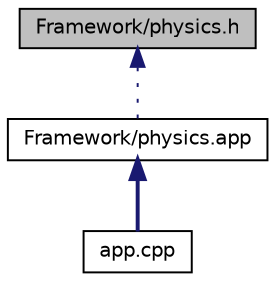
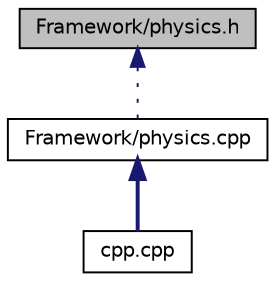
(138, 140) -> (138, 140)
(138, 252) -> (138, 252)
